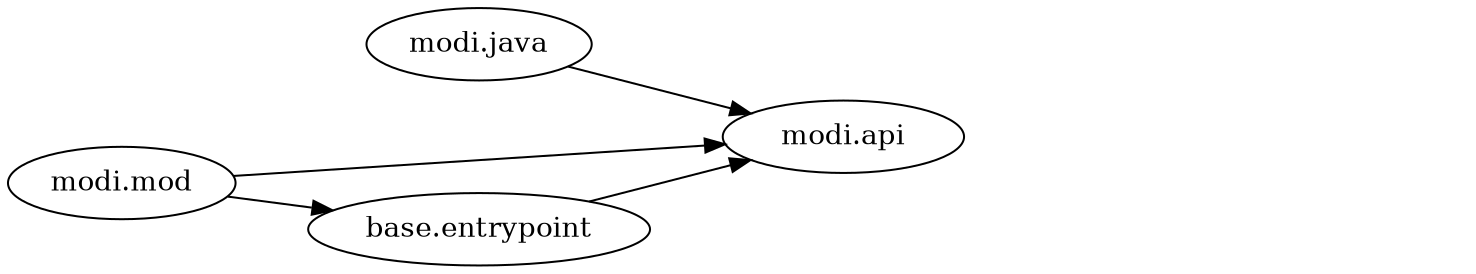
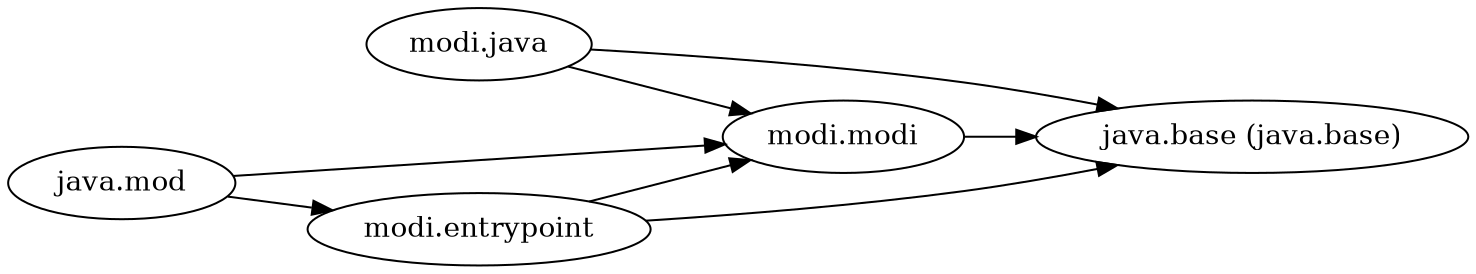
(843, 137) -> (843, 137)
none -> (1252, 137)
(122, 183) -> (122, 183)
(479, 229) -> (479, 229)
